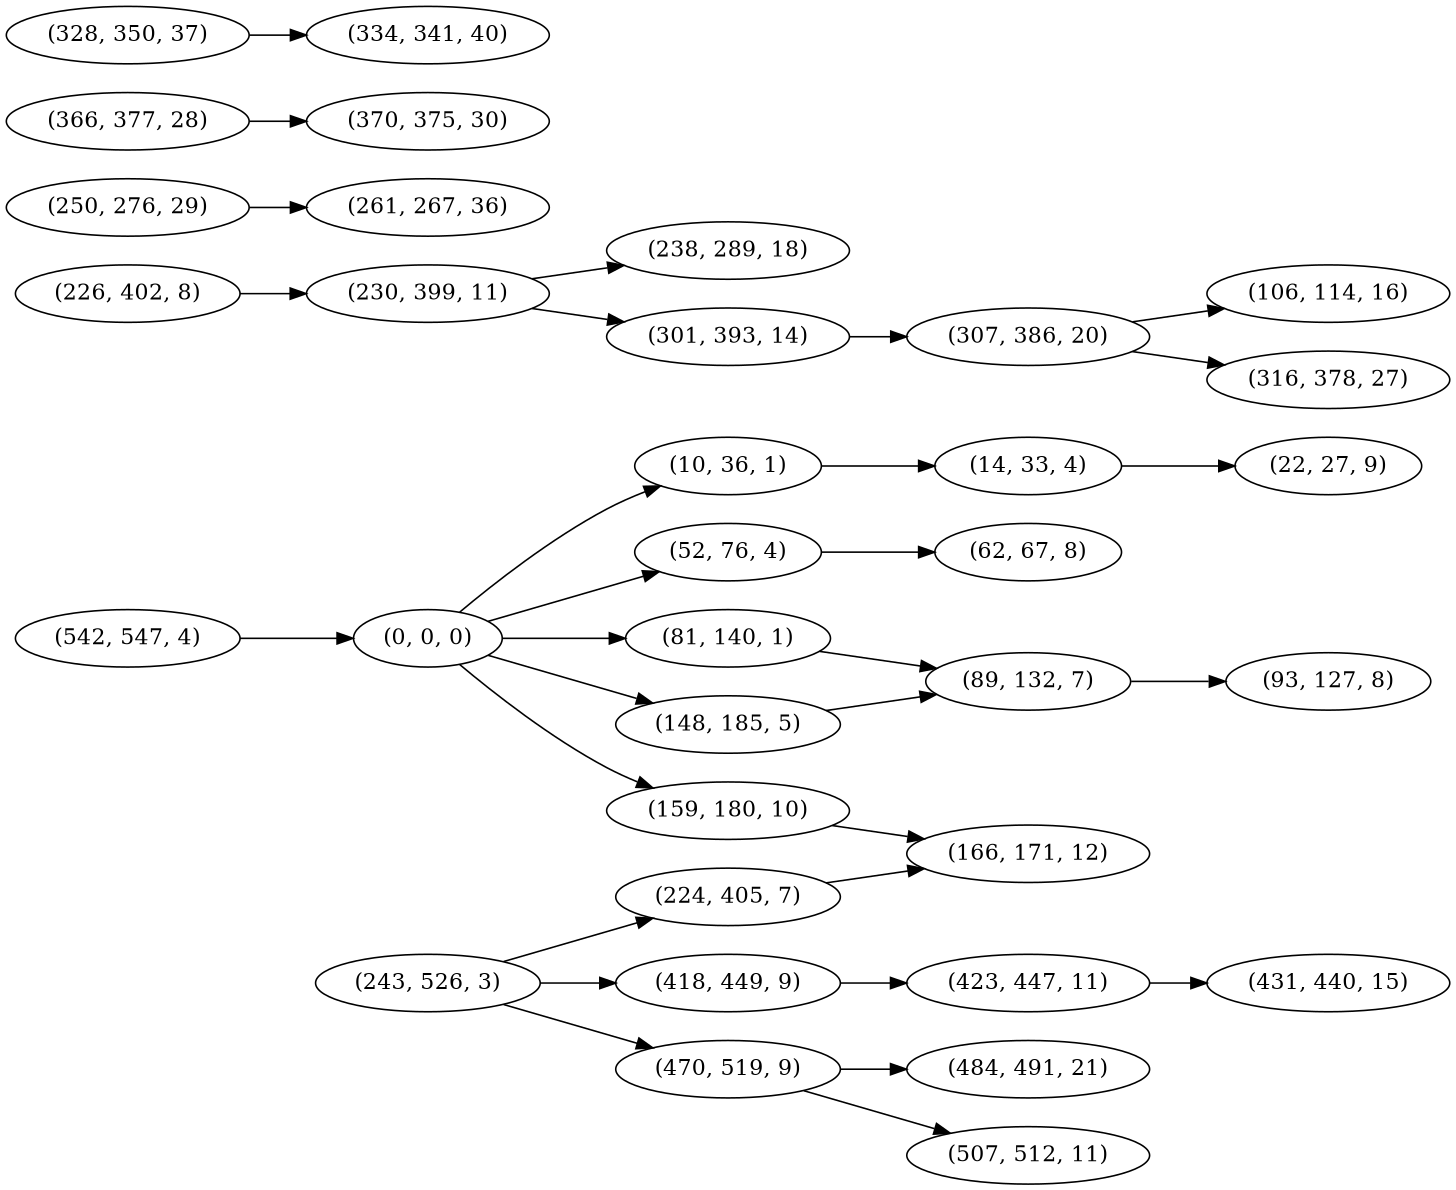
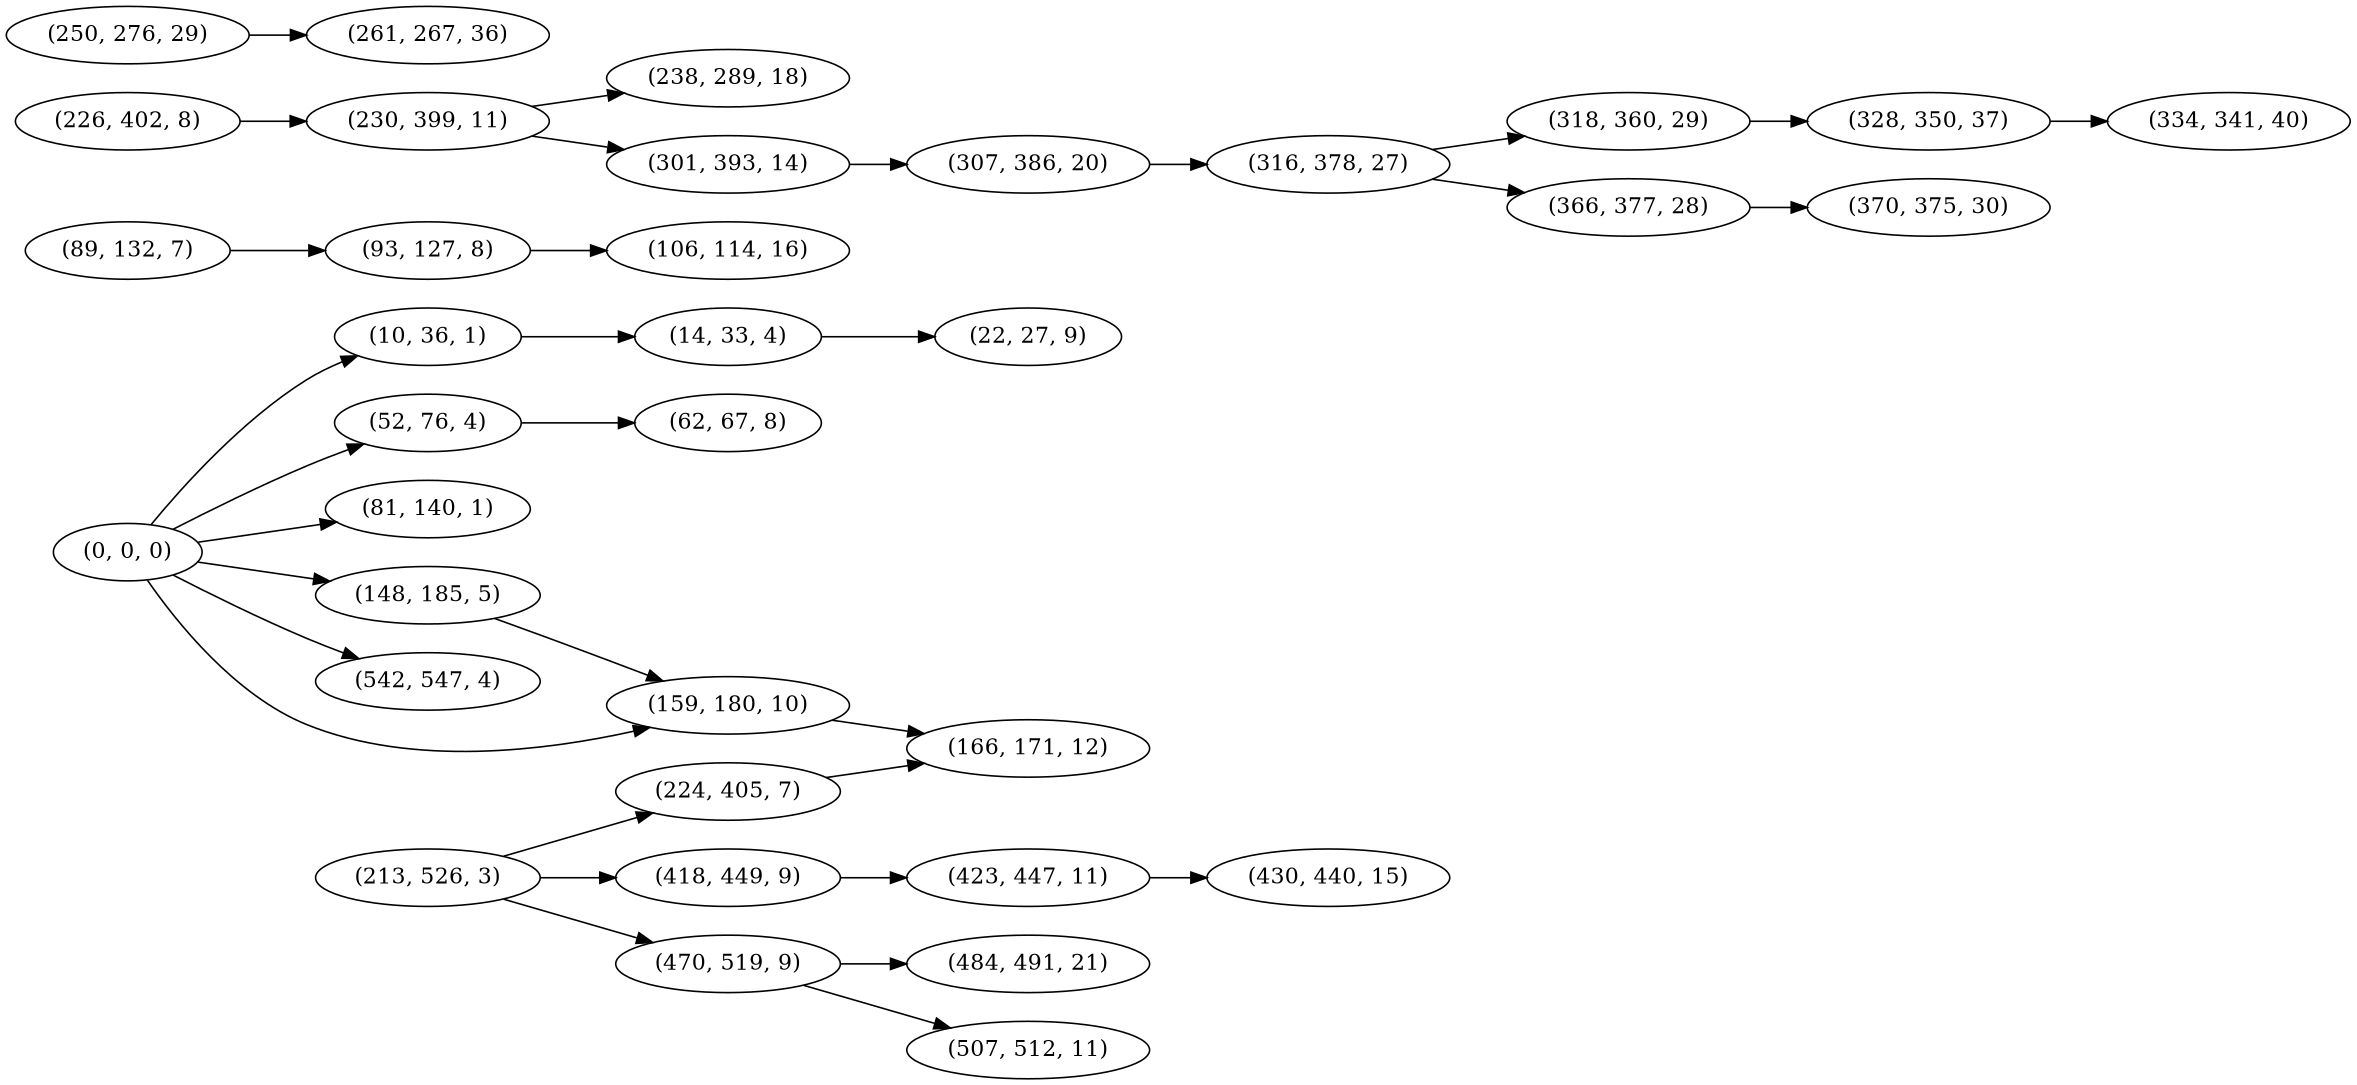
none -> (1629, 121)
none -> (1470, 185)
(1170, 316) -> (561, 251)
(288, 638) -> (257, 616)
(870, 659) -> none
(873, 704) -> (571, 647)
(428, 983) -> (428, 878)
(1328, 983) -> (1328, 878)
